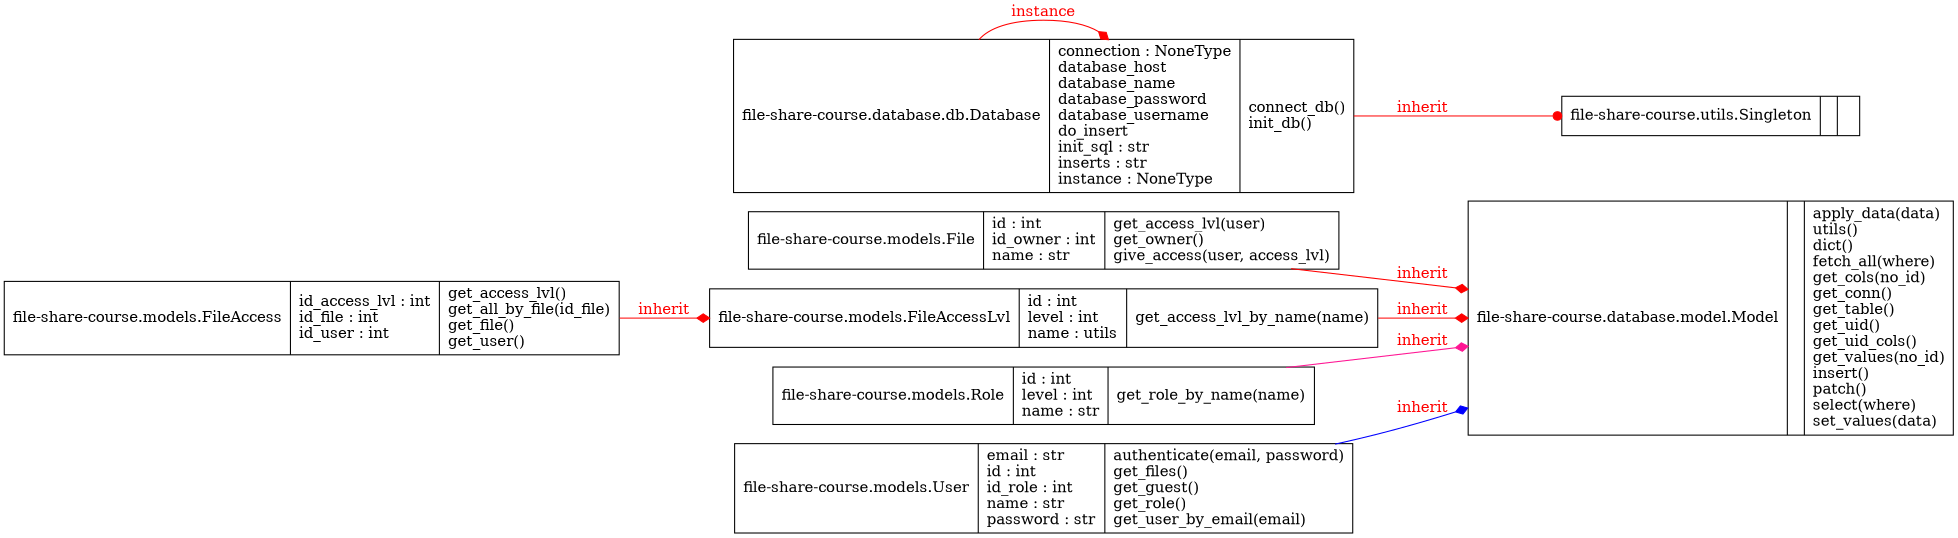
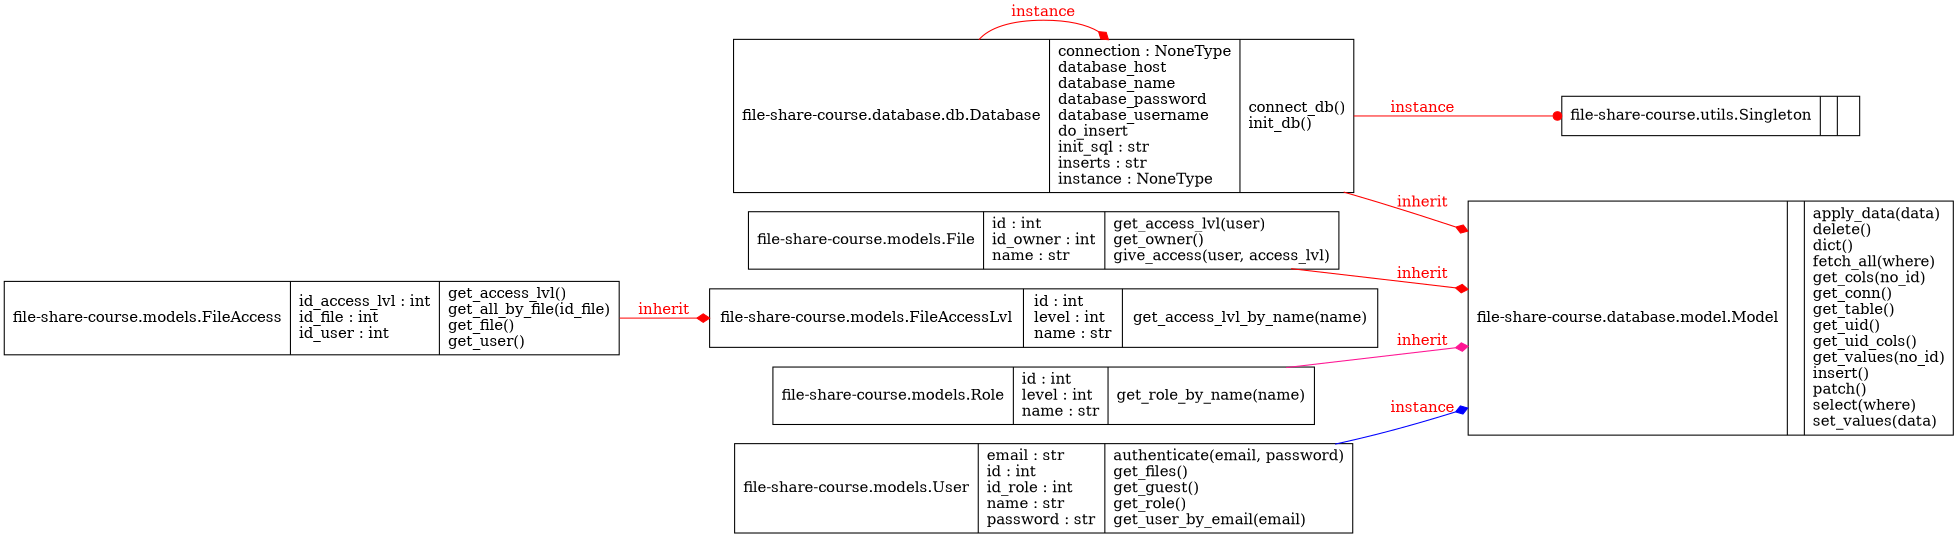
(1423, 108) -> (1423, 108)
(1836, 230) -> (1842, 230)
(1417, 318) -> (1400, 209)
(1073, 334) -> (1073, 334)
(1423, 408) -> (1423, 408)
